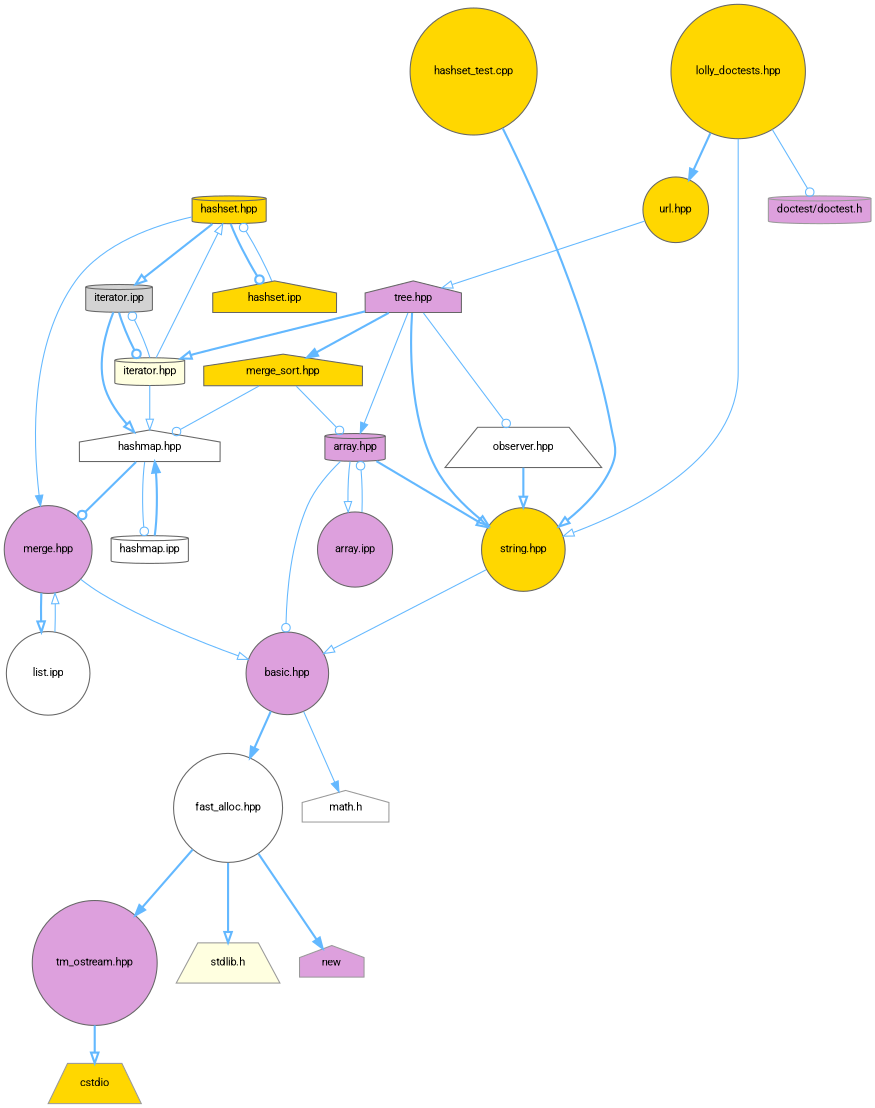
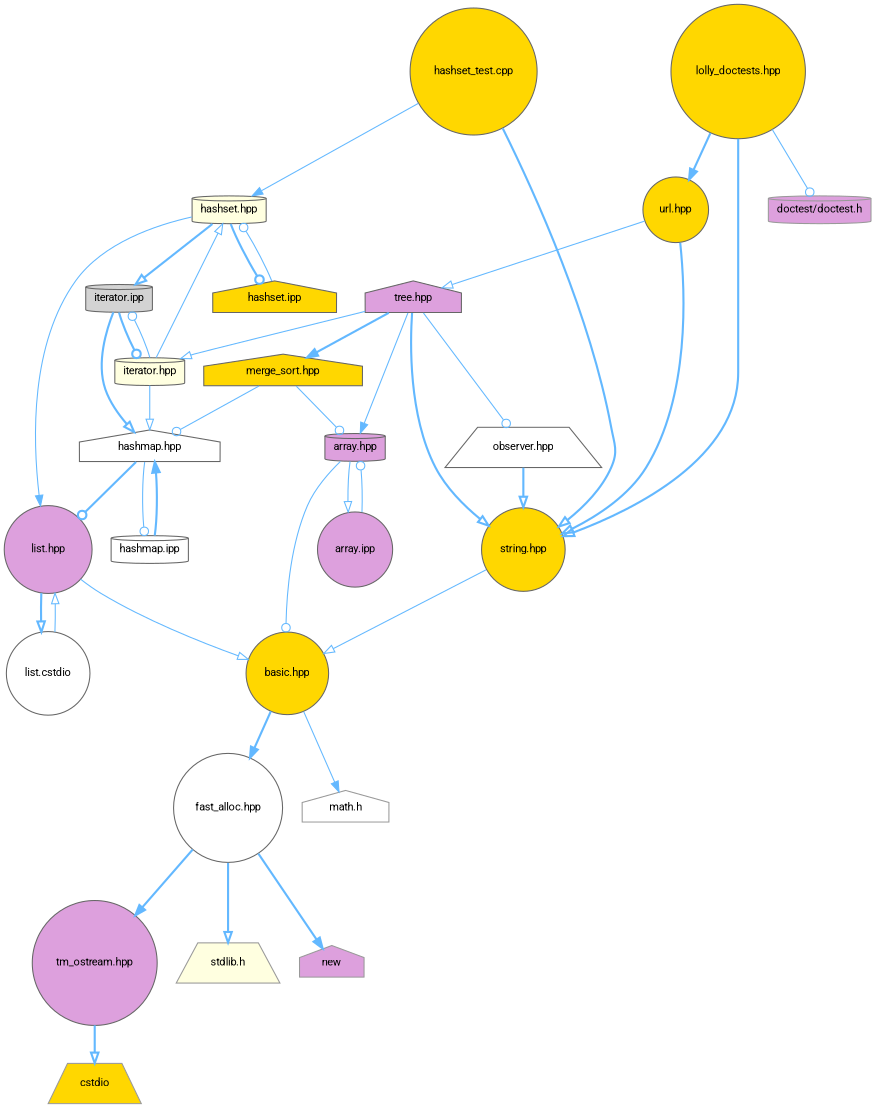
none -> (340, 147)
(229, 210) -> (229, 210)
(278, 333) -> (278, 333)
(737, 377) -> (737, 377)
(427, 491) -> (671, 406)
(48, 550) -> (48, 550)
(48, 673) -> (48, 673)
(287, 673) -> (287, 673)
